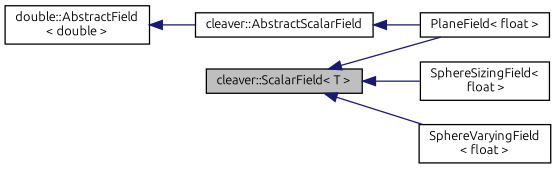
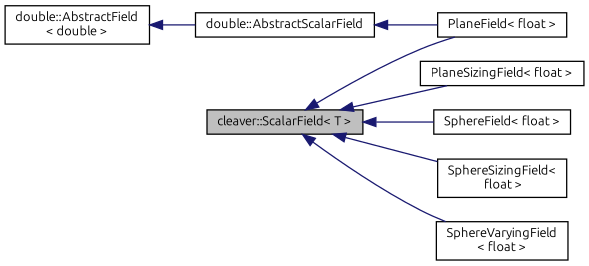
(284, 25) -> (285, 25)
none -> (502, 73)
none -> (502, 122)
